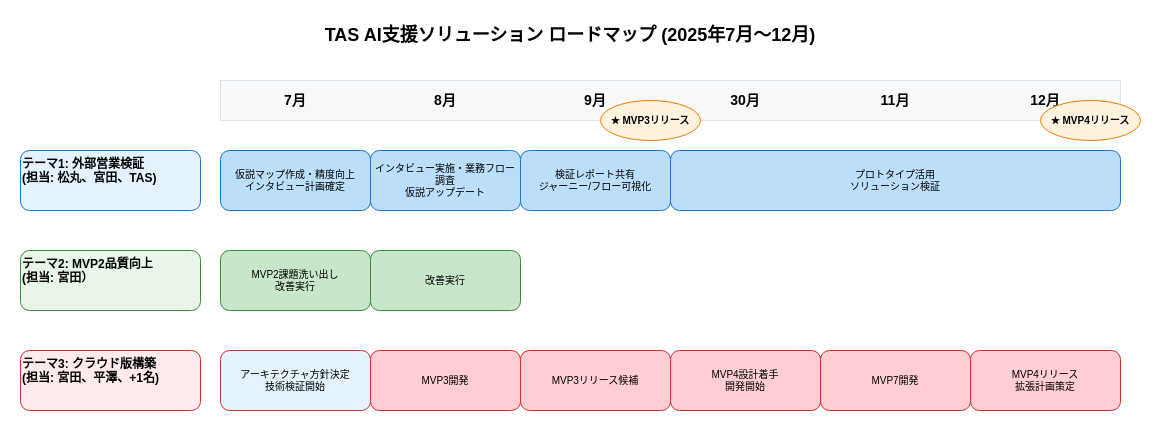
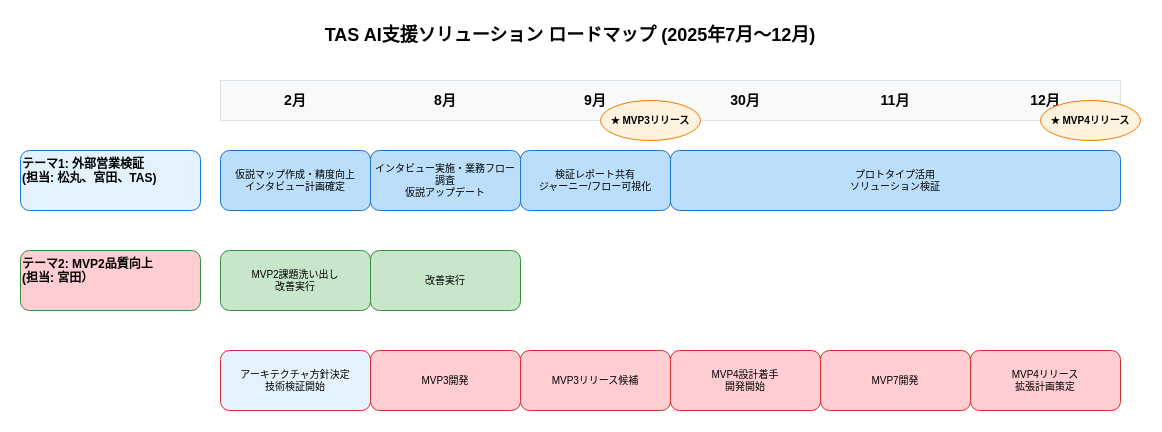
(296, 101) -> (296, 101)
(111, 281) -> (111, 281)
(111, 381) -> none
